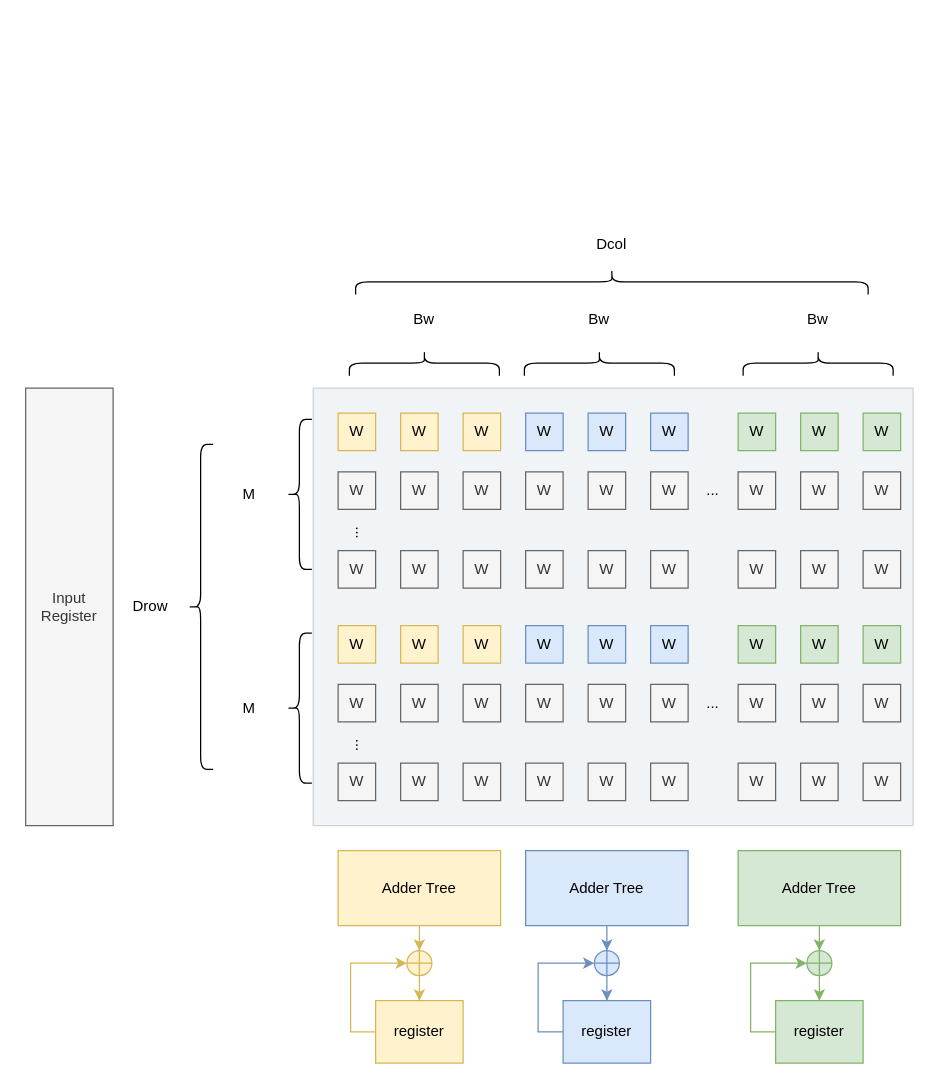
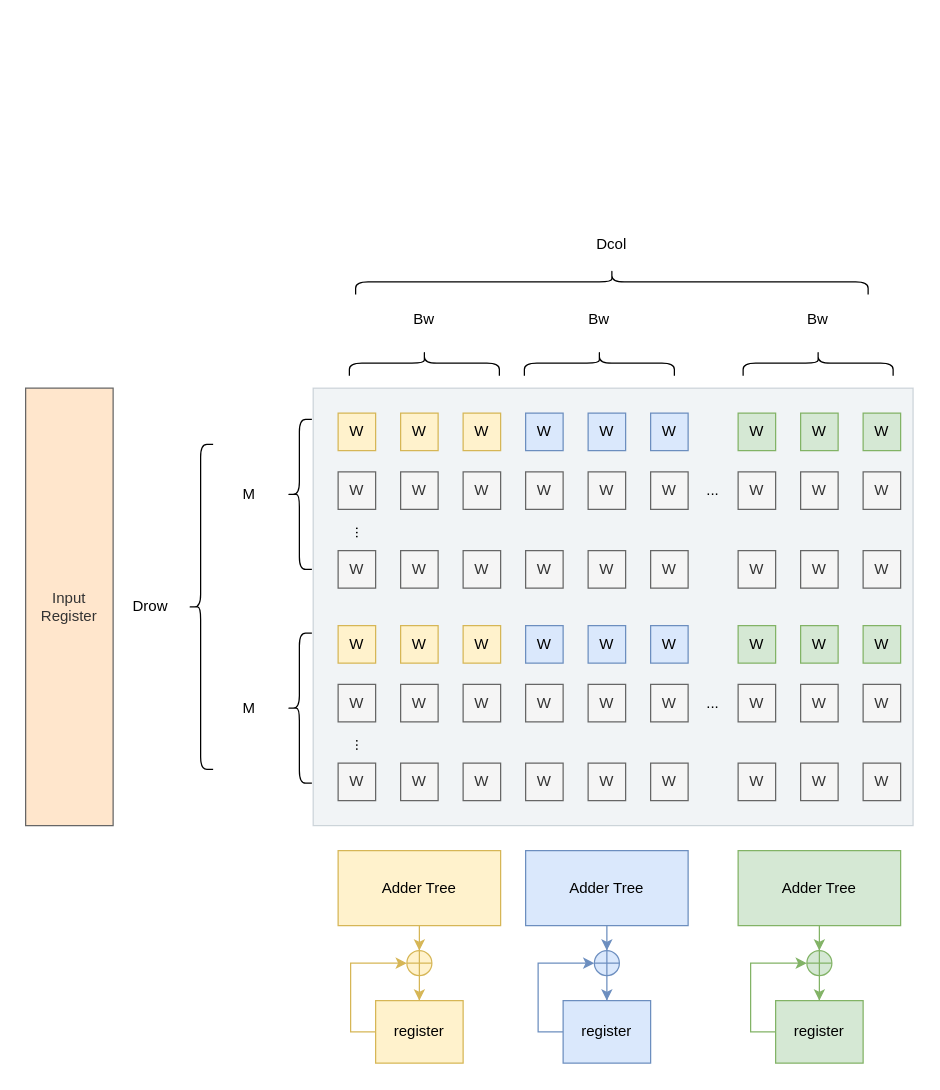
(69, 607) -> (69, 607)
